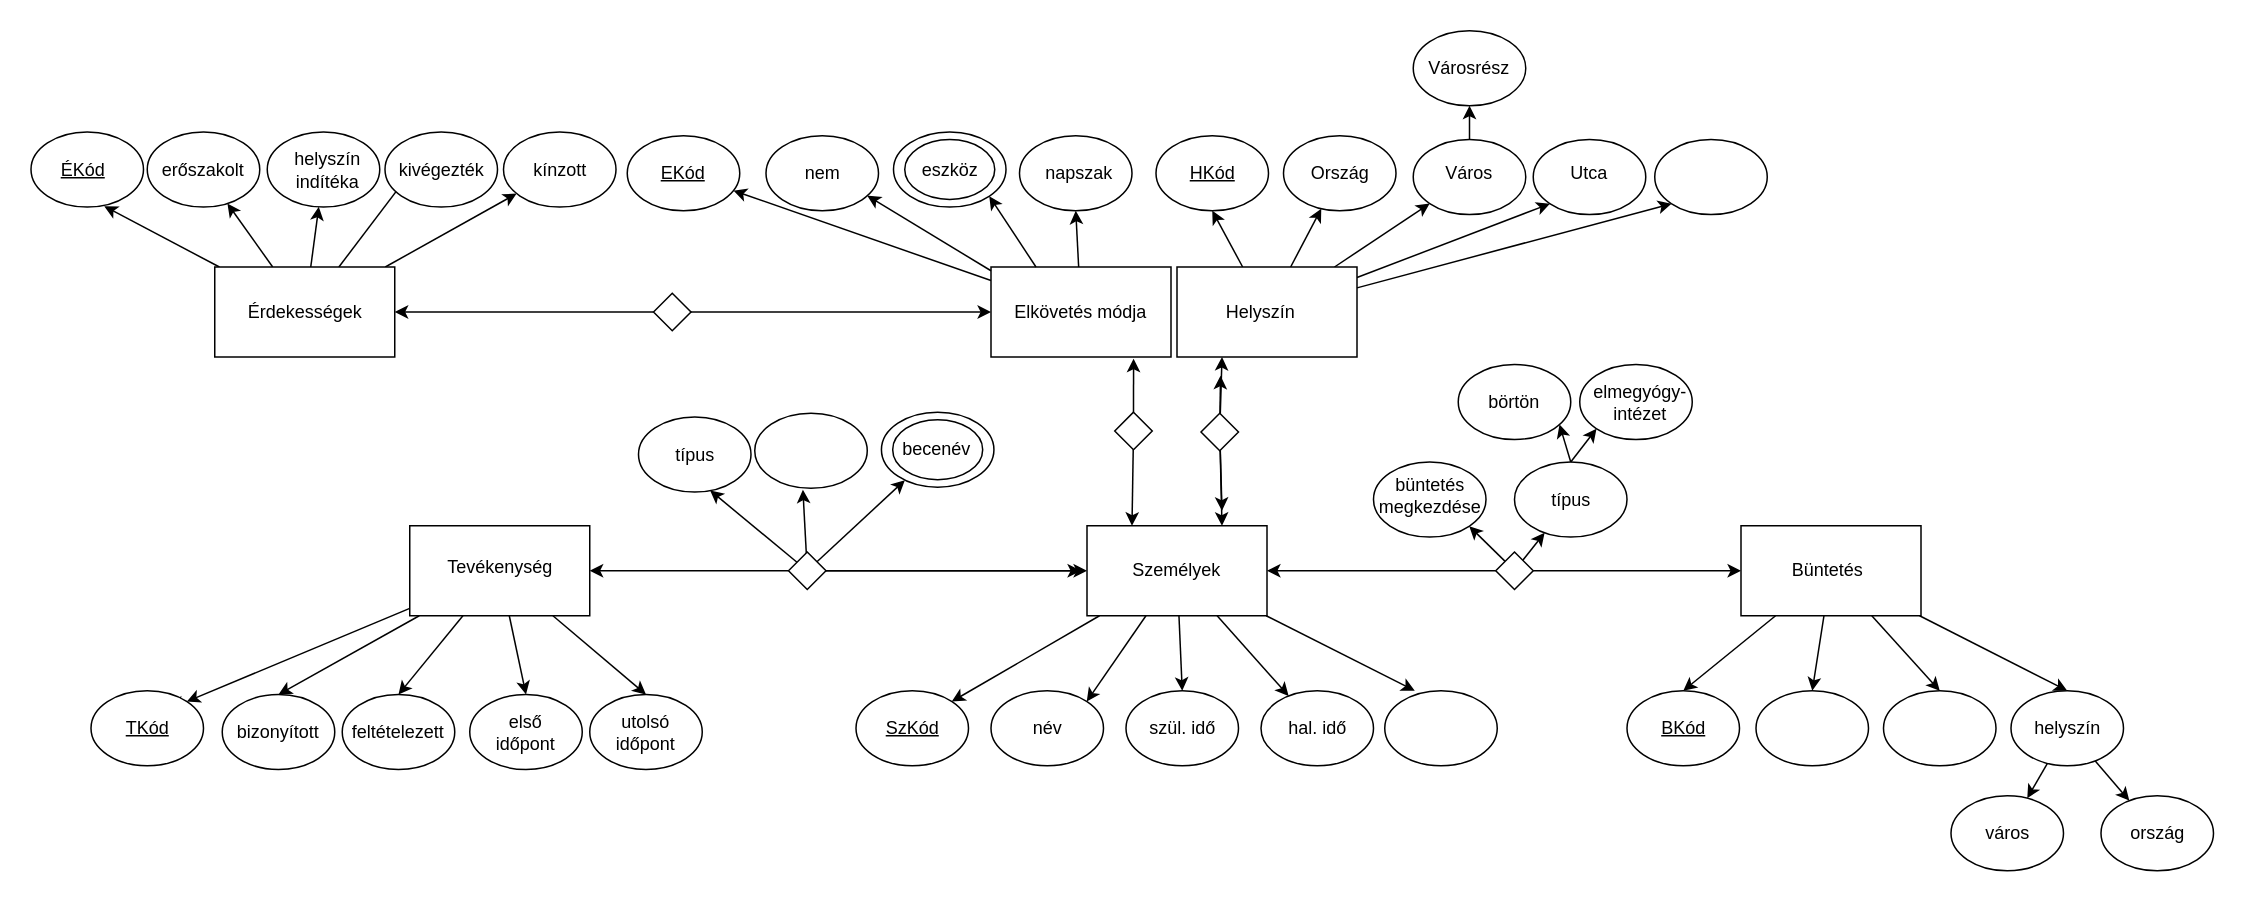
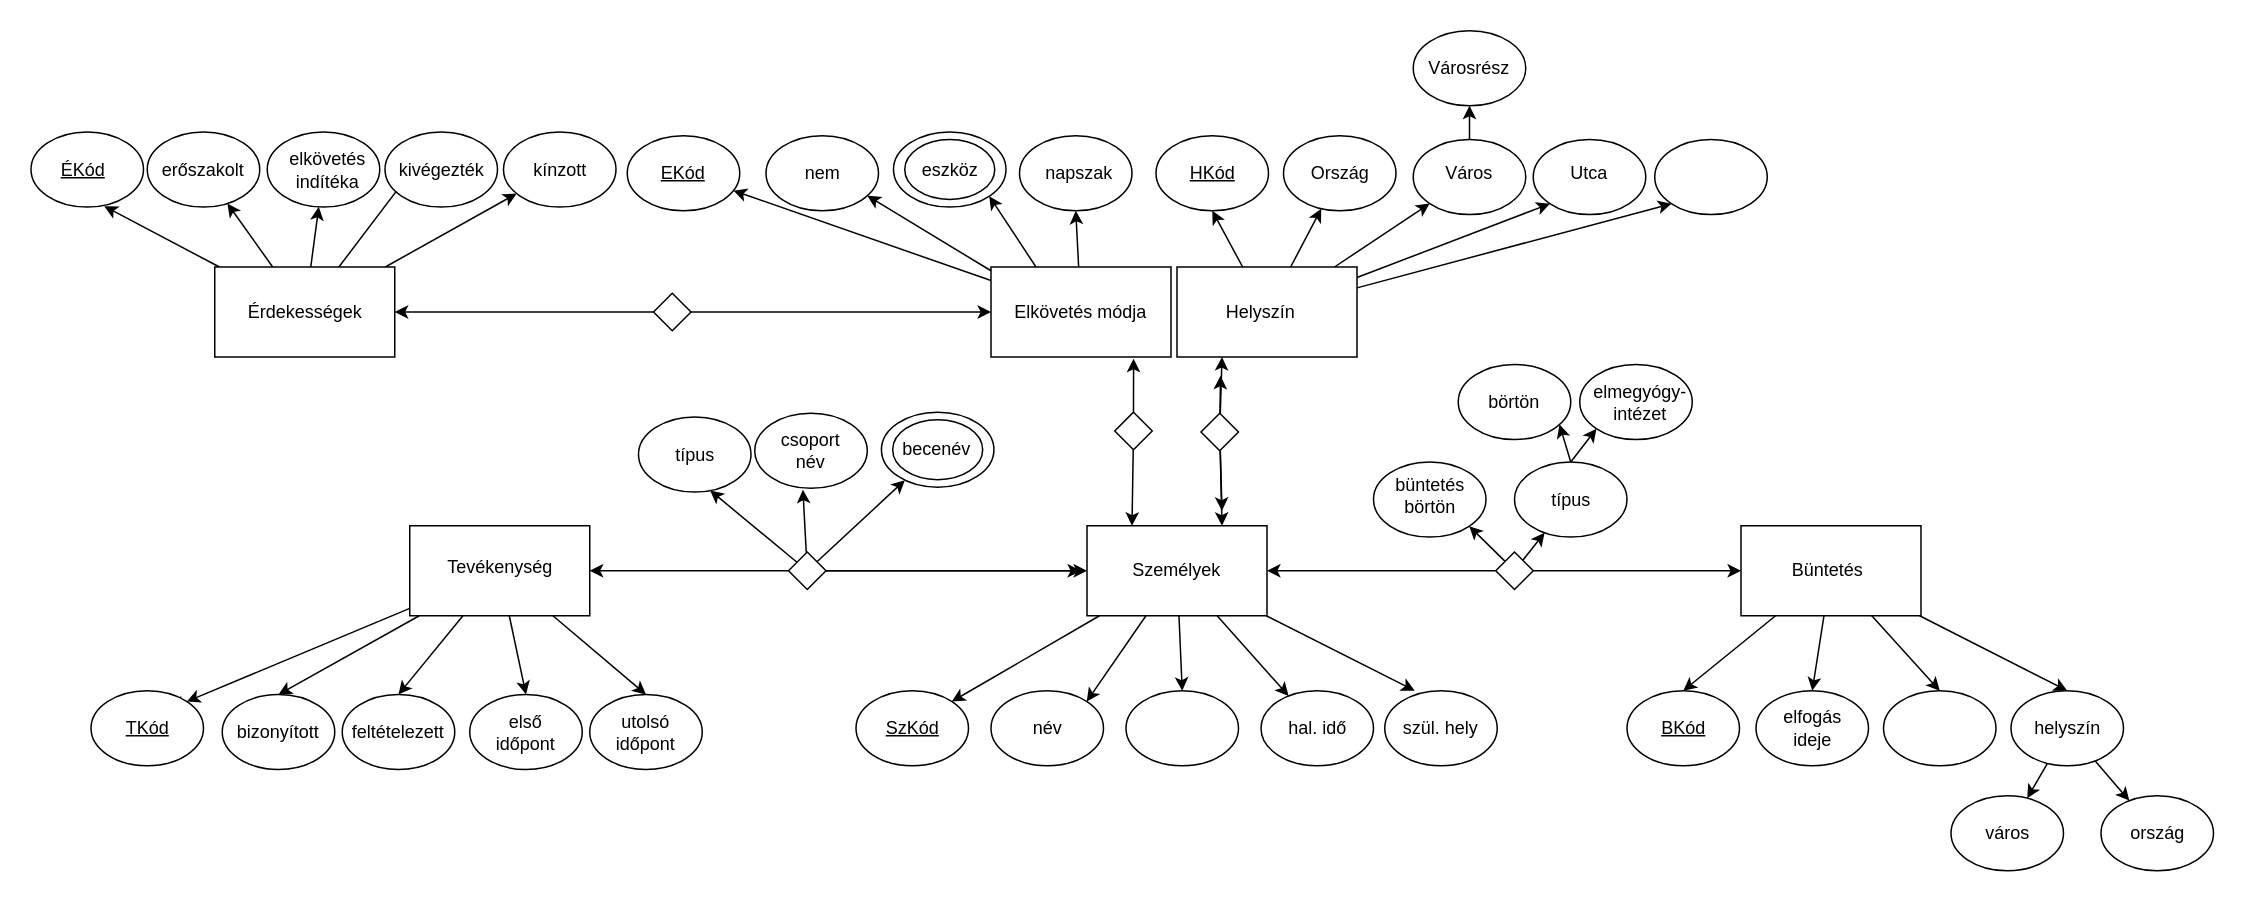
(328, 170) -> (328, 170)
none -> (811, 451)
(1430, 496) -> (1430, 496)
(1182, 728) -> none
none -> (1441, 728)
none -> (1812, 728)
